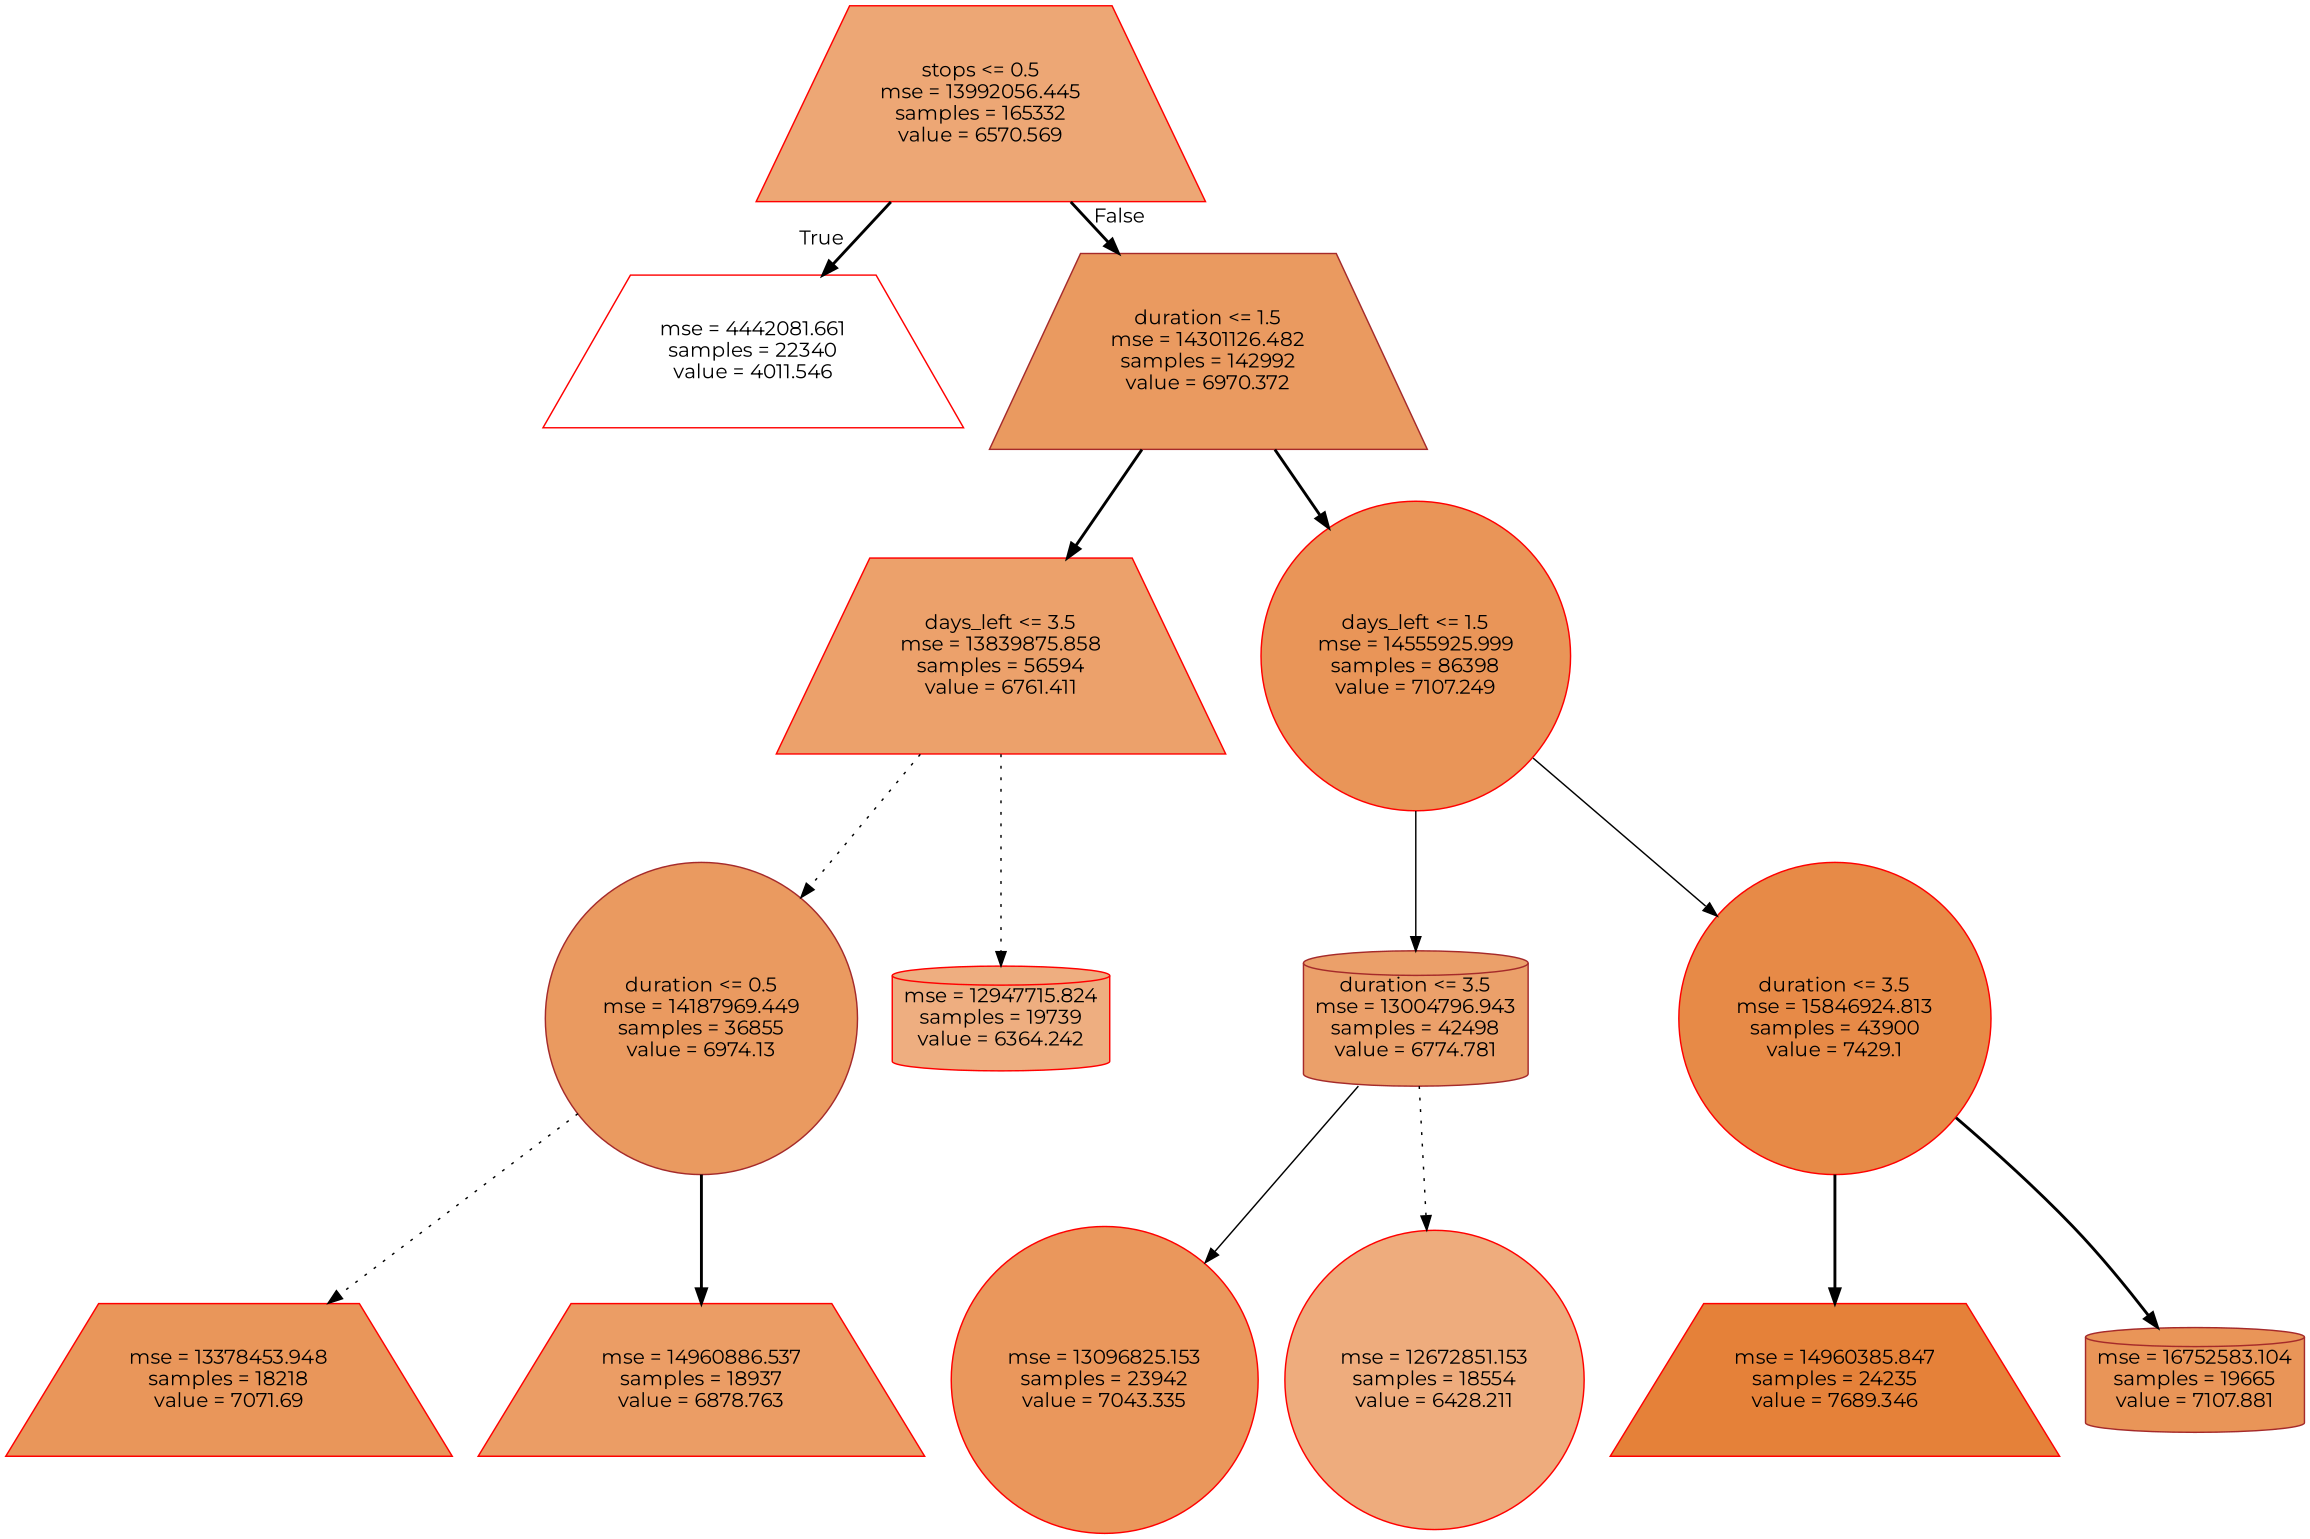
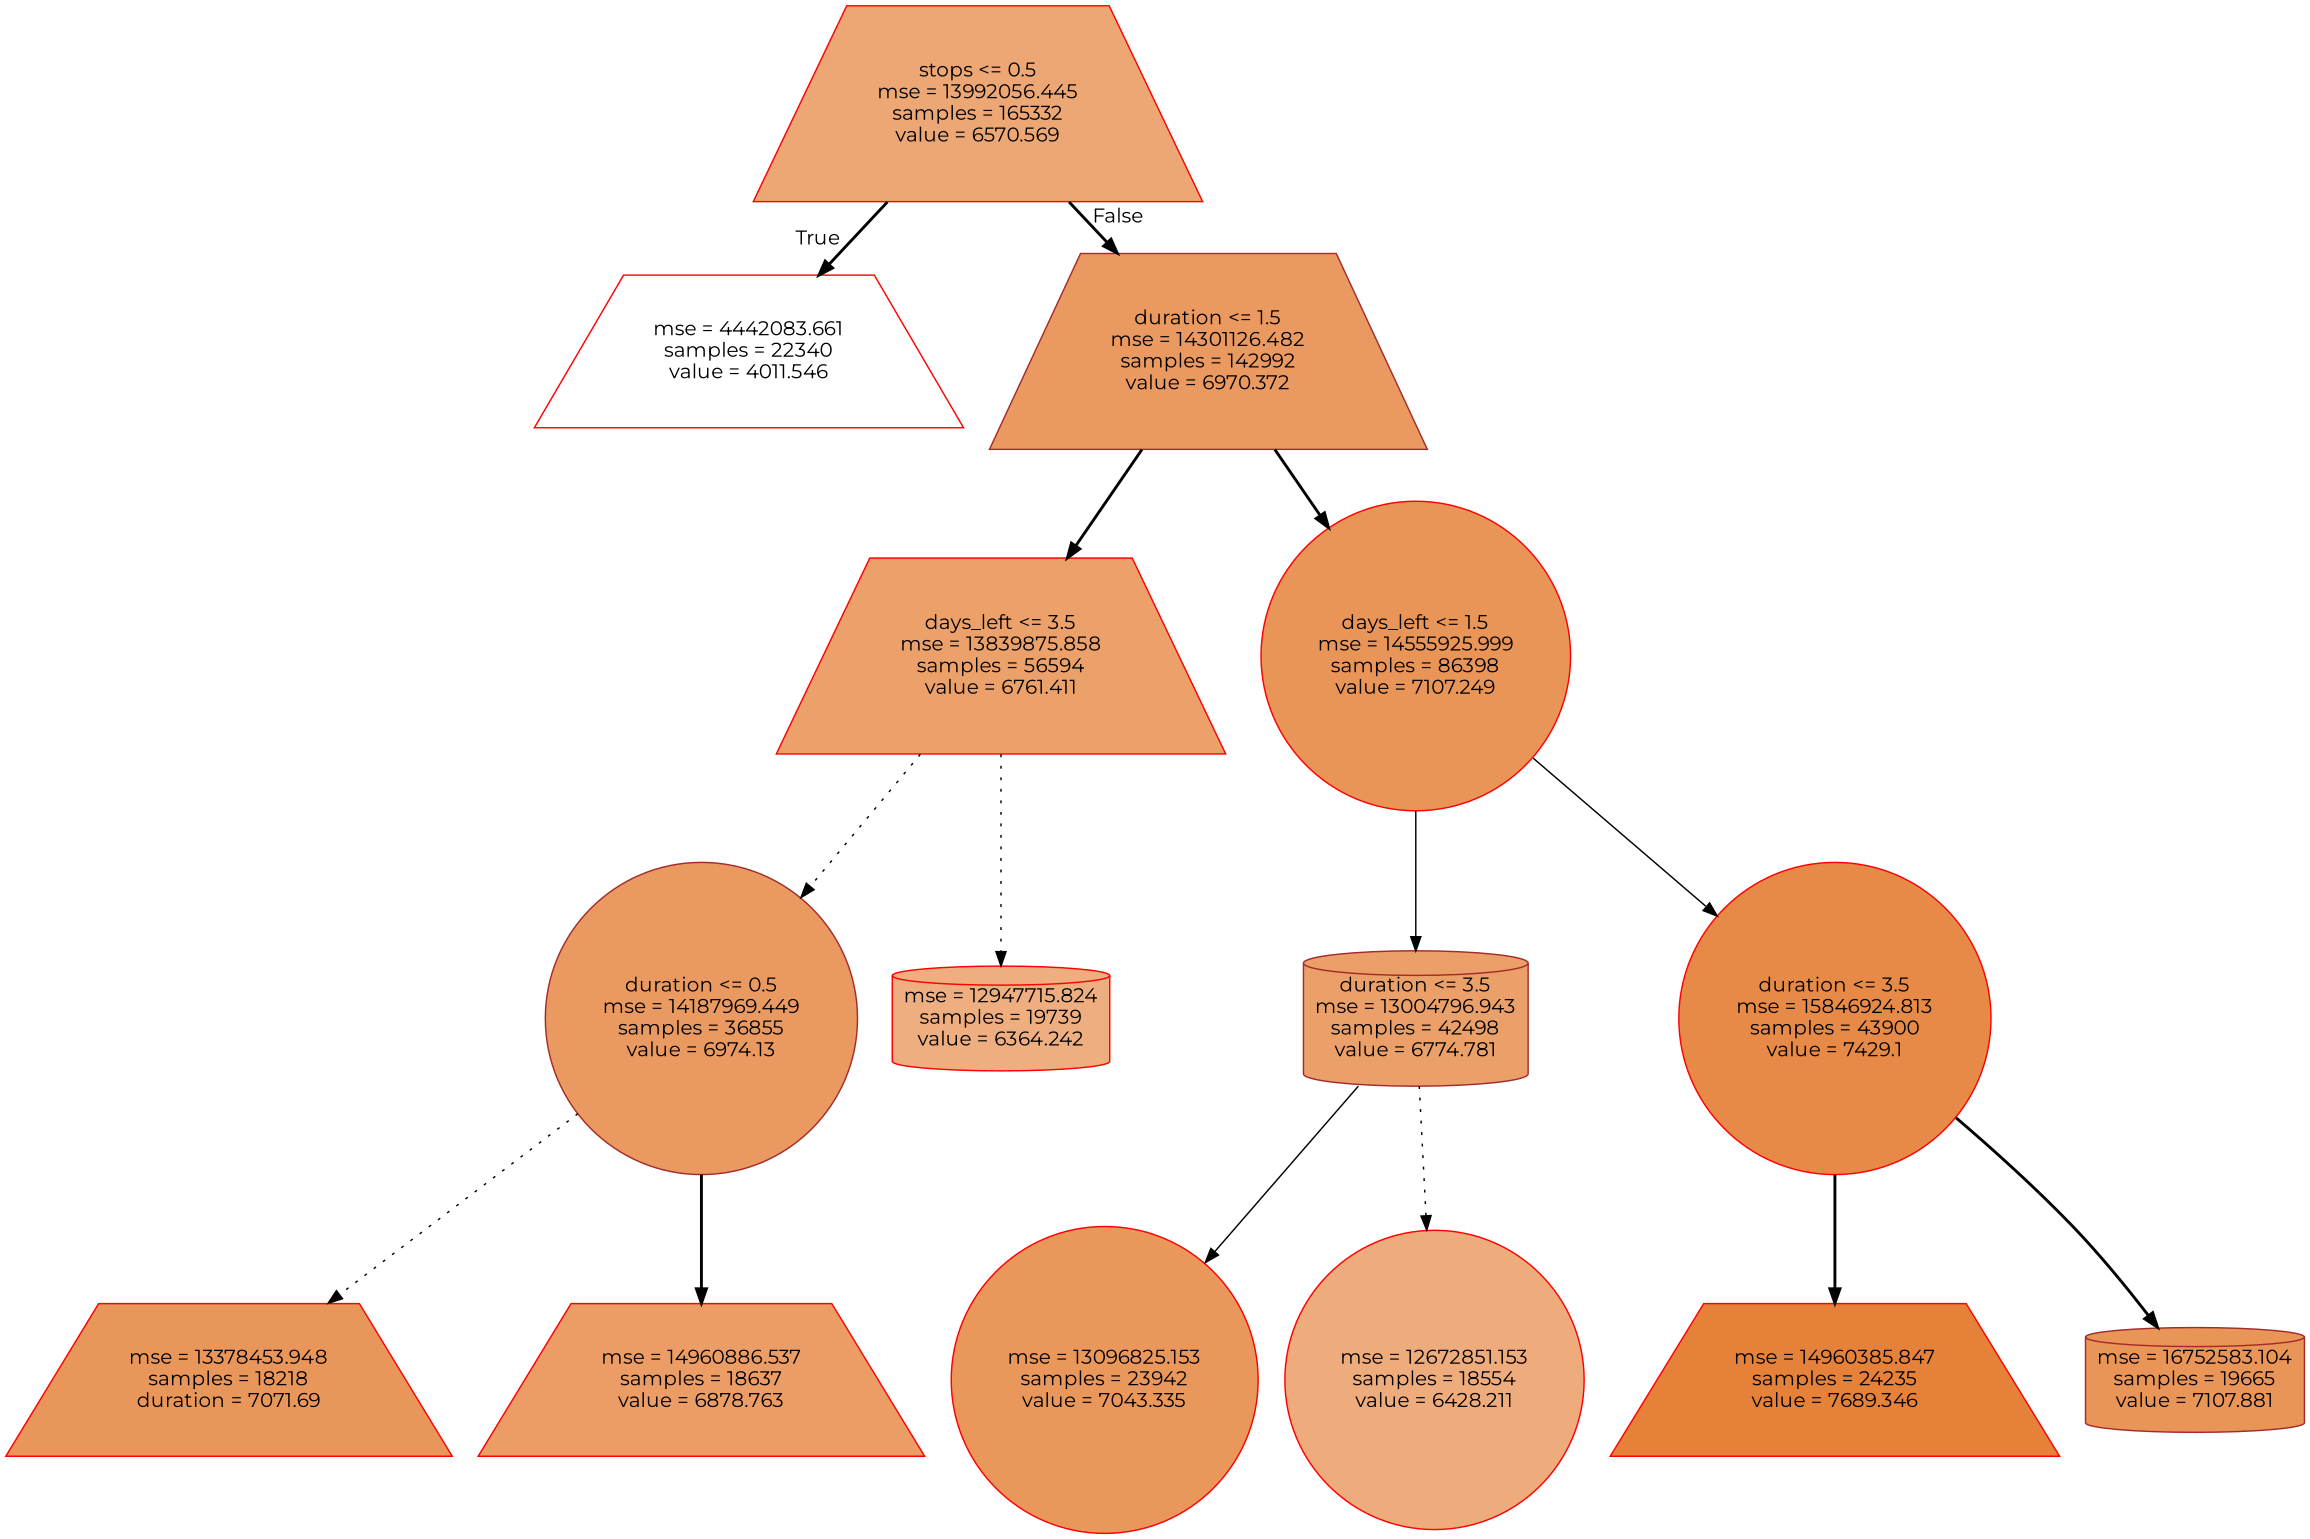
(753, 351) -> (749, 351)
(229, 1380) -> (229, 1380)
(701, 1380) -> (701, 1380)
